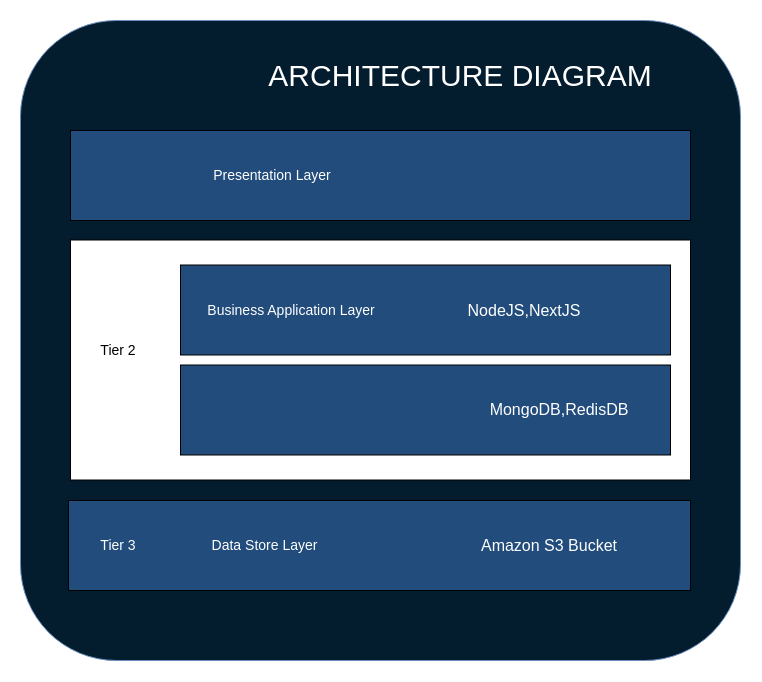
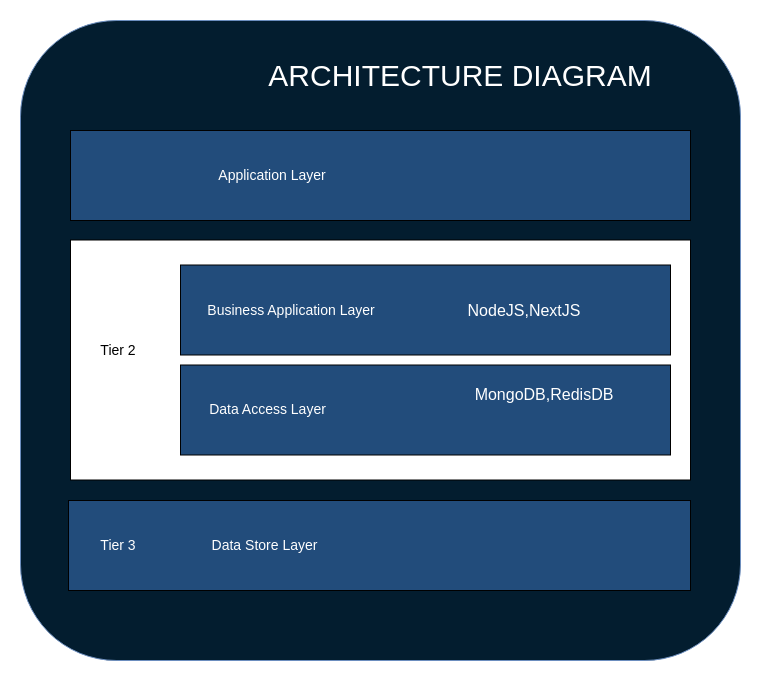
(273, 176) -> (273, 176)
none -> (268, 410)
(560, 410) -> (545, 395)
(550, 546) -> none
